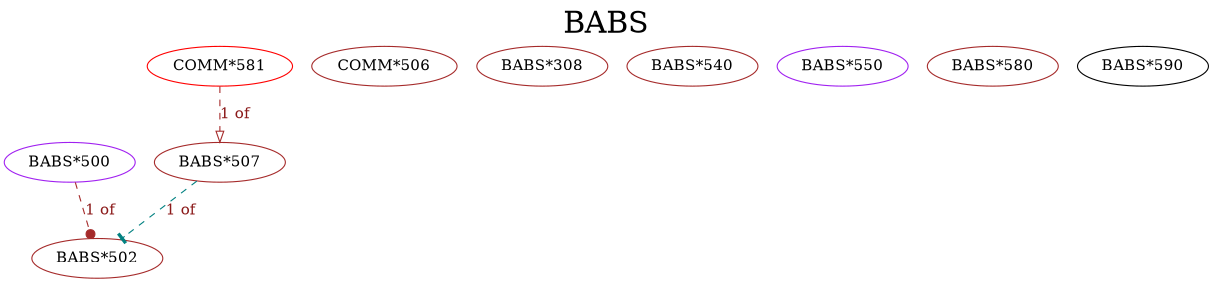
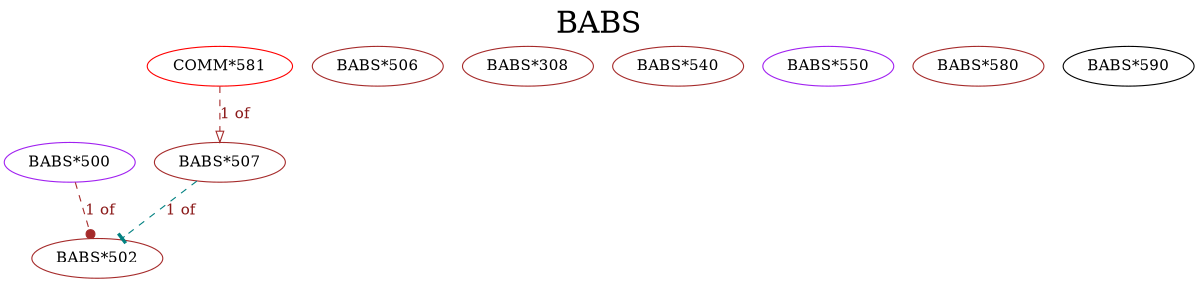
(384, 66) -> (378, 66)
